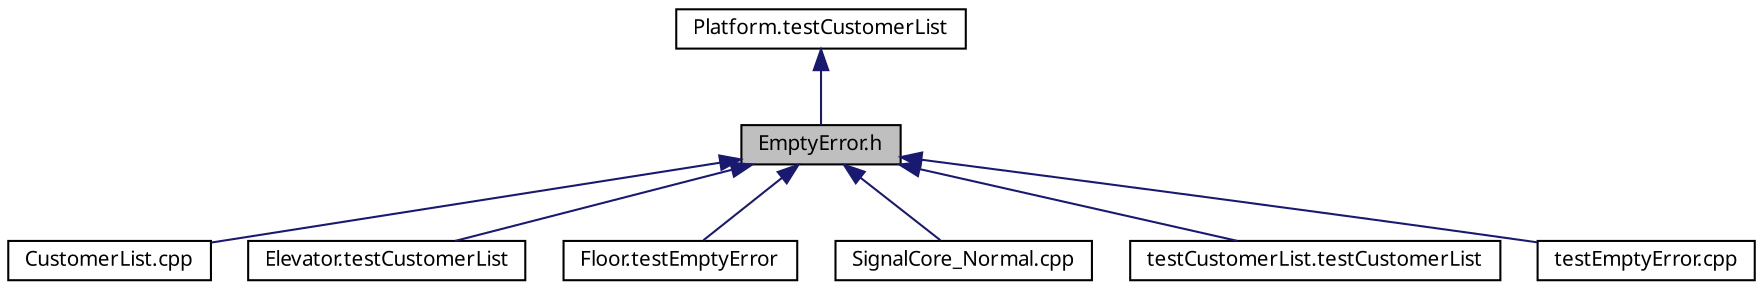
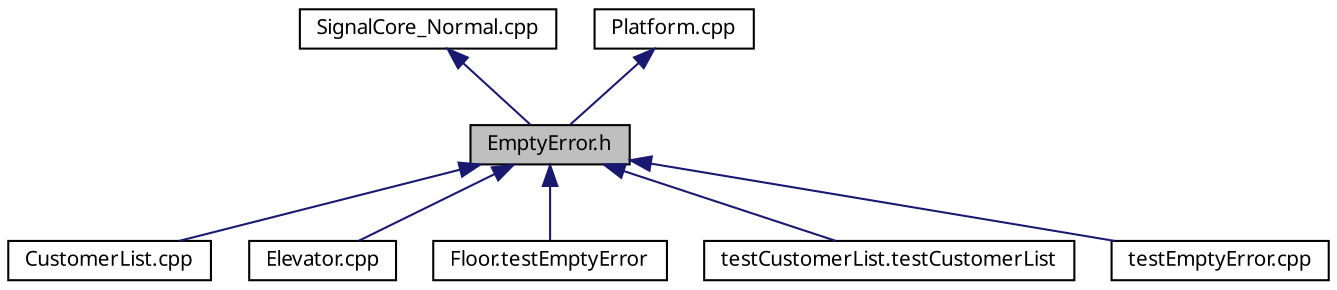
(821, 29) -> (674, 29)
(900, 209) -> (497, 94)
(387, 261) -> (323, 261)
